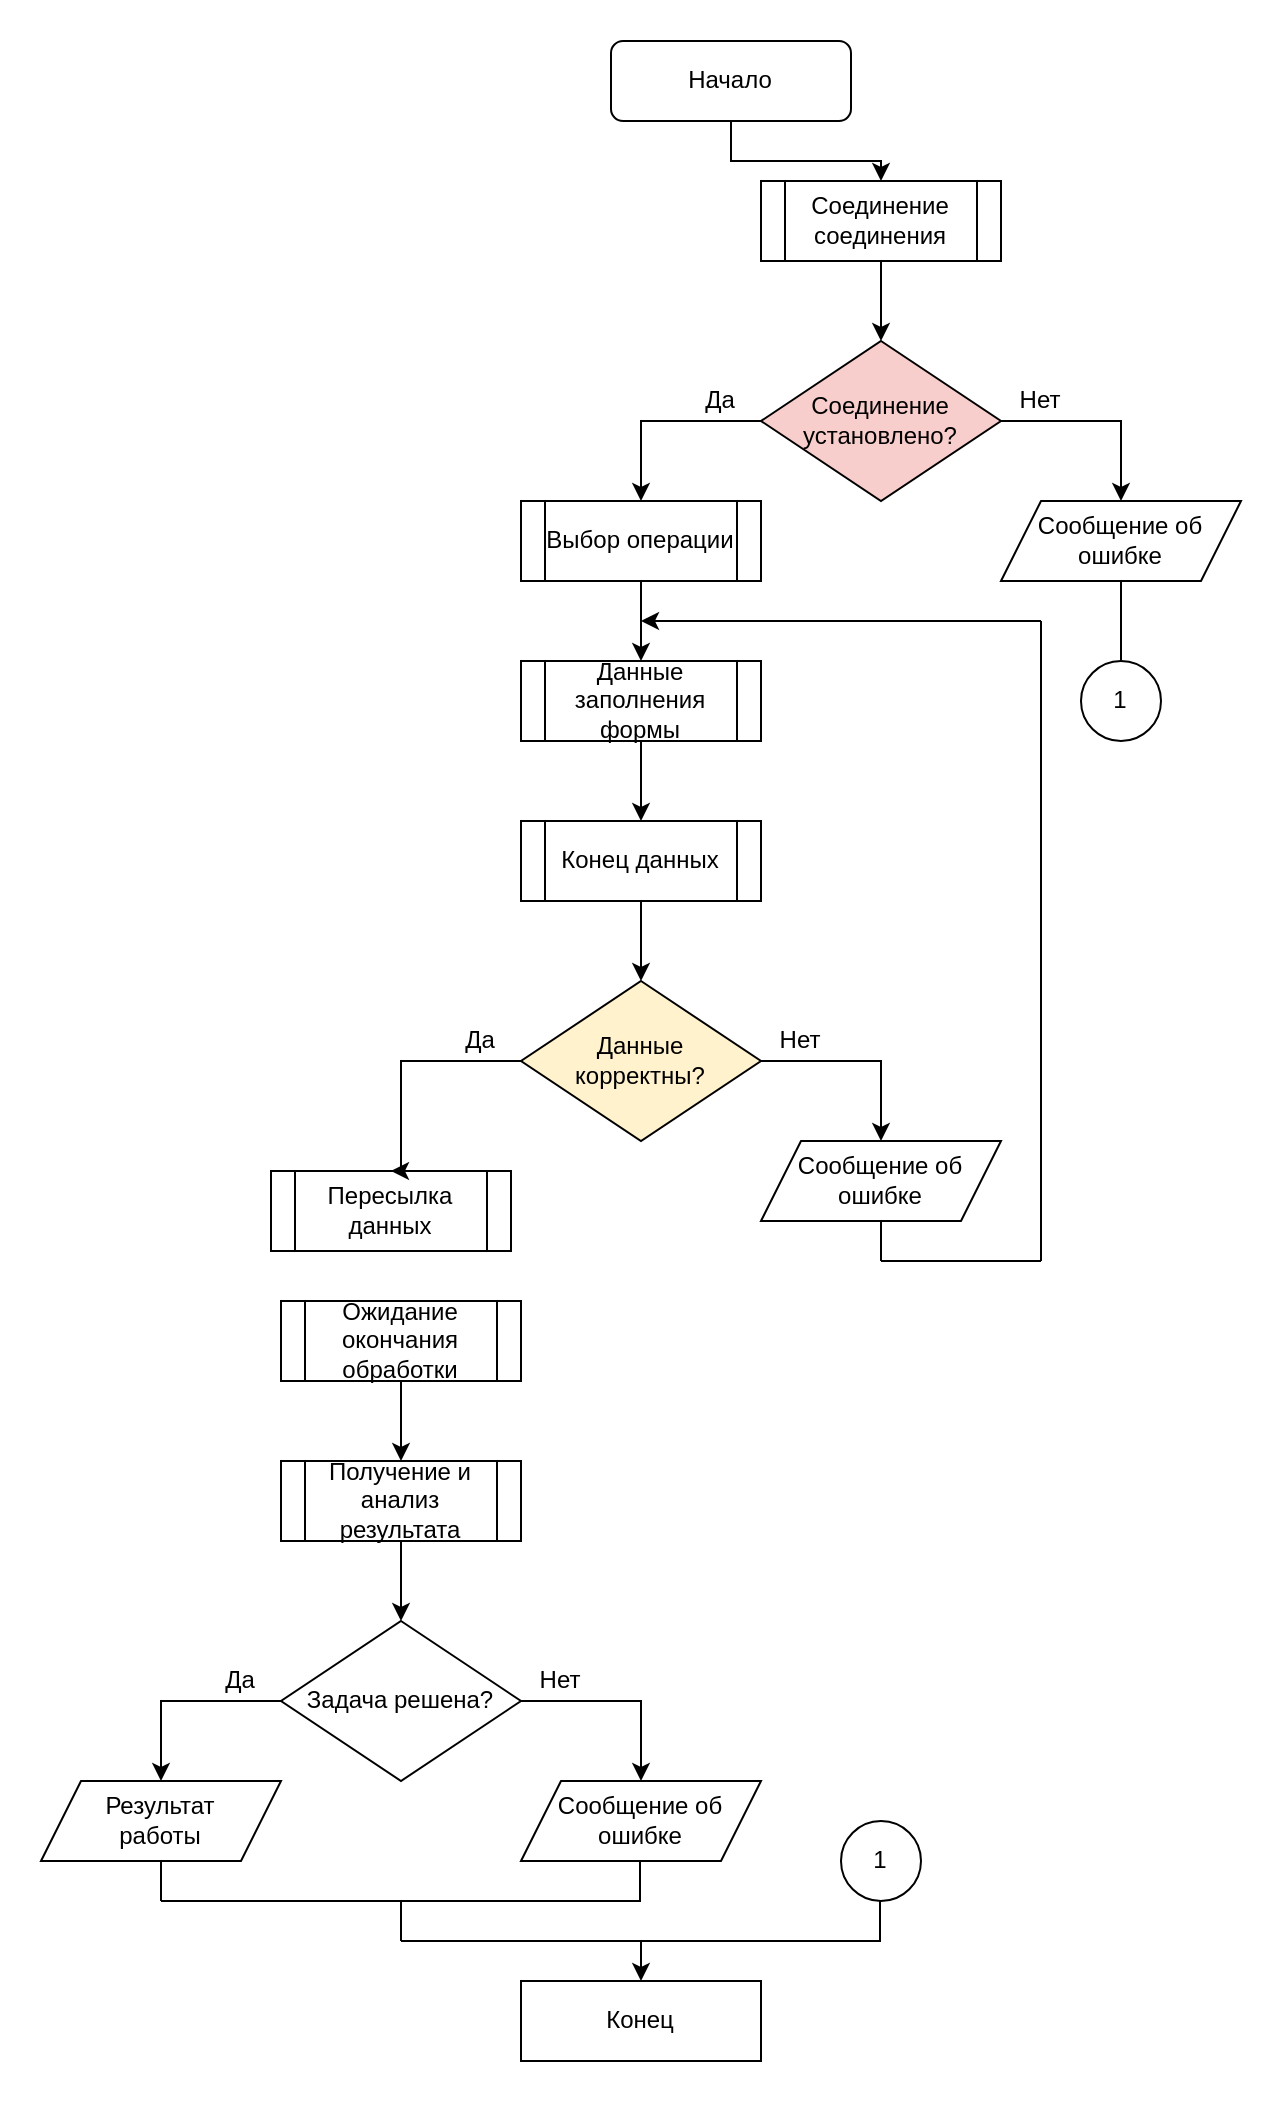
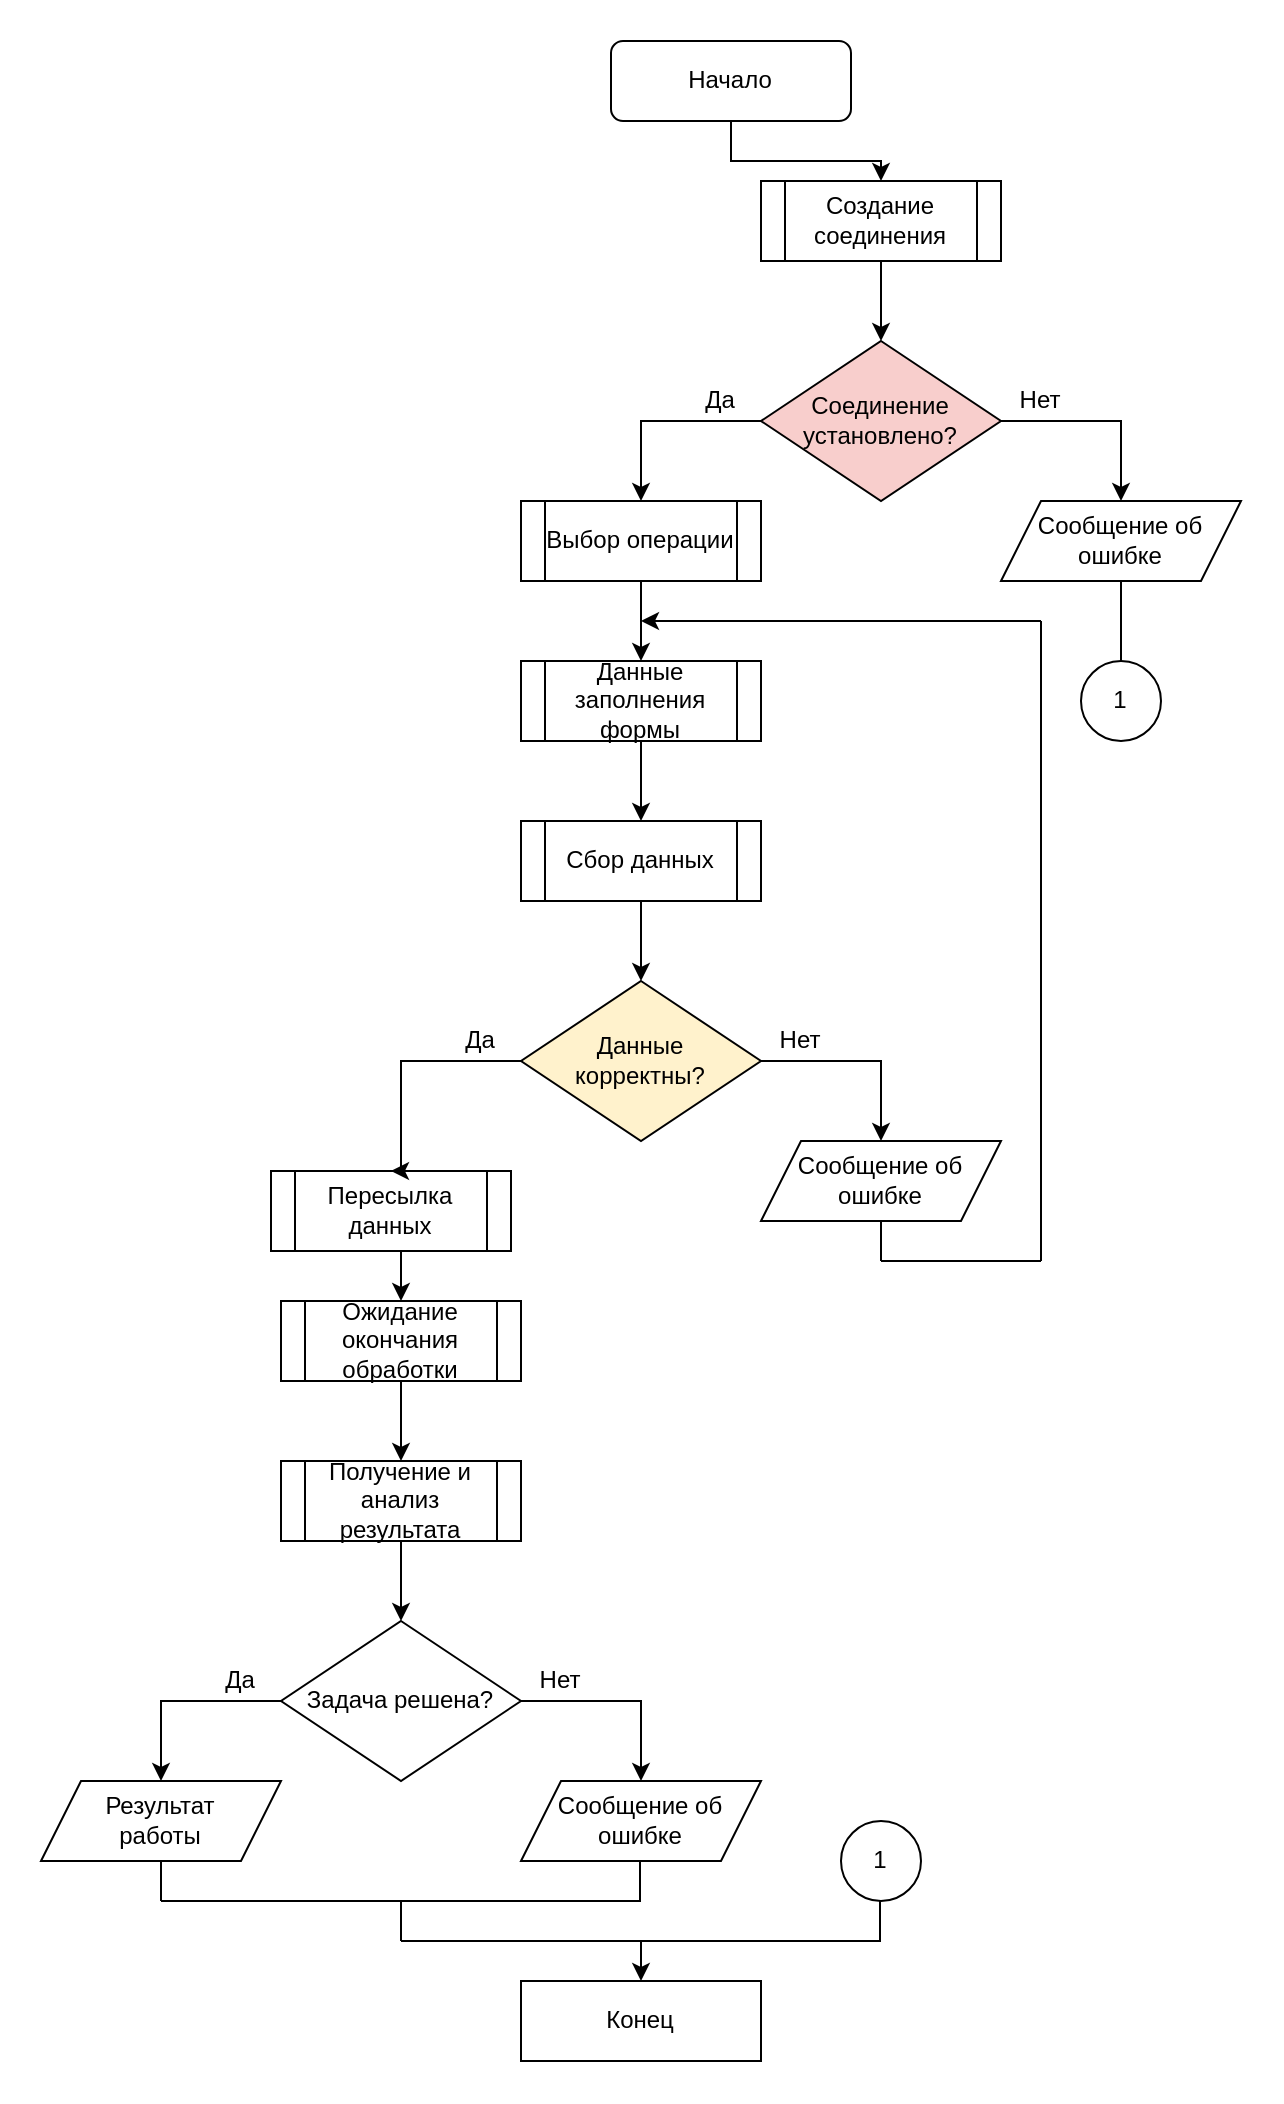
(881, 221) -> (881, 221)
(641, 861) -> (641, 861)
none -> (401, 1268)
